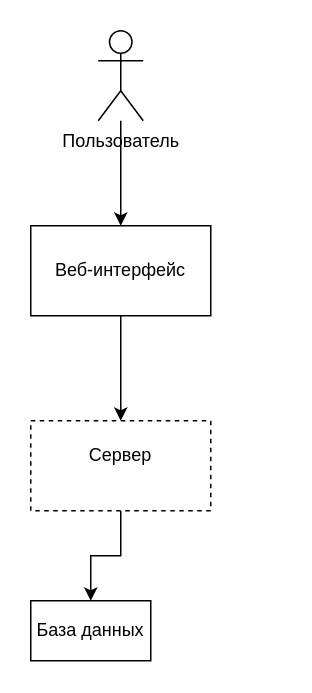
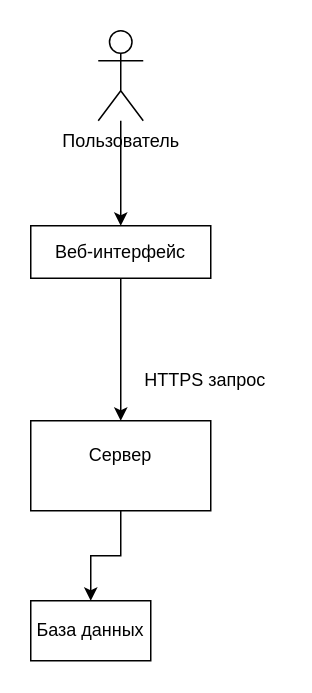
(121, 271) -> (121, 252)
none -> (205, 380)
(121, 466) -> (121, 466)
